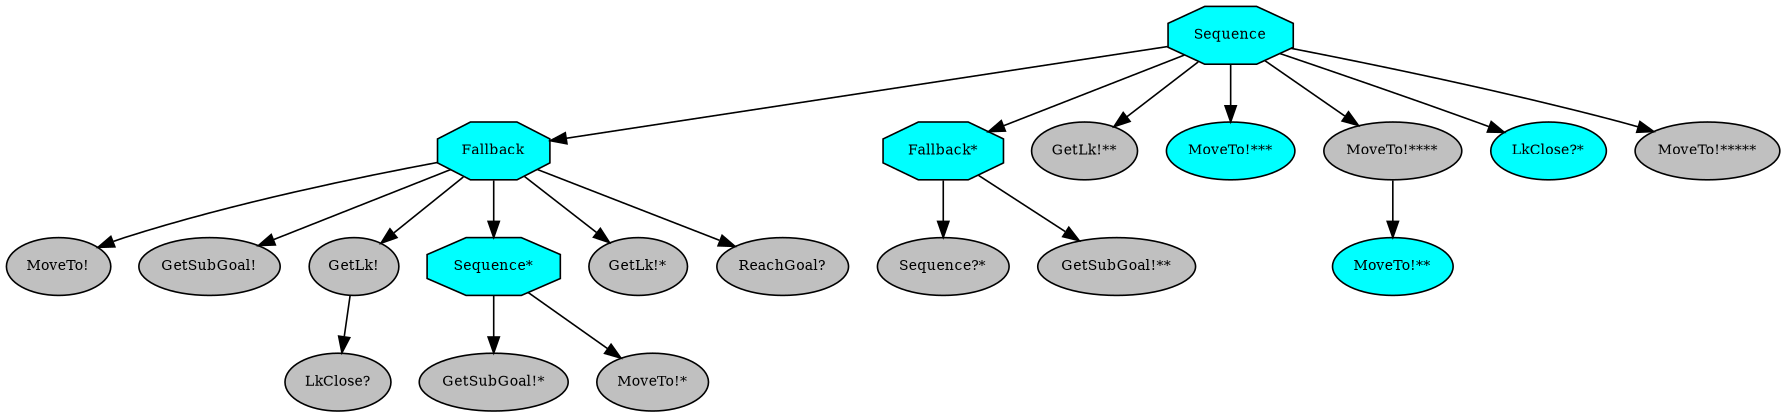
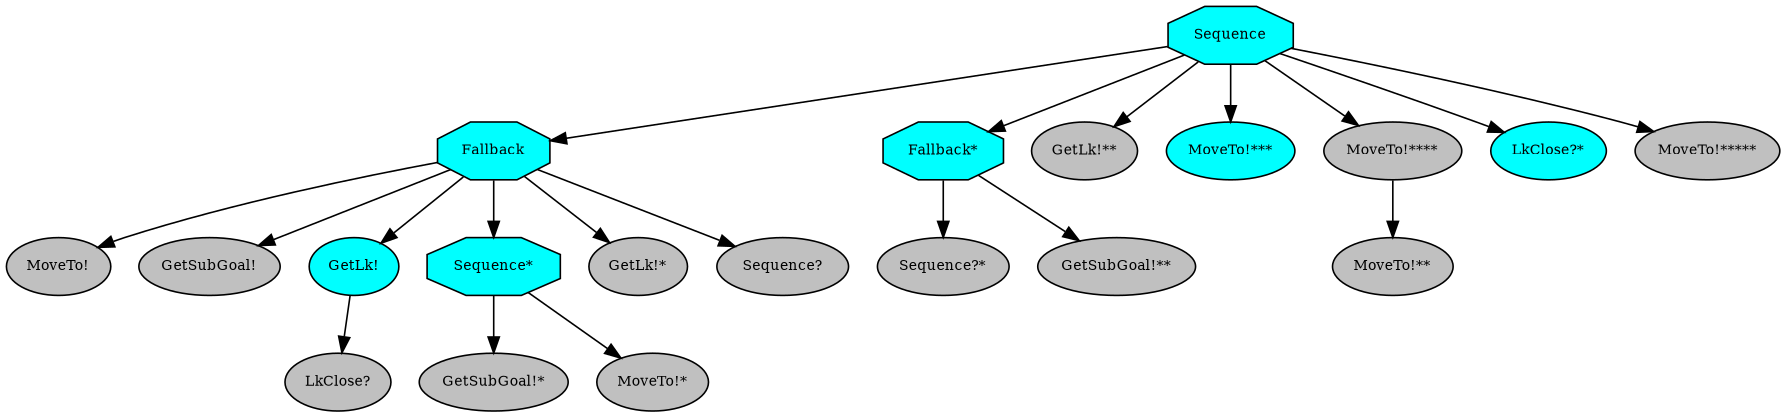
(354, 267) -> (354, 267)
(783, 267) -> (783, 267)
(1393, 267) -> (1393, 267)
